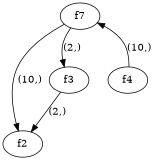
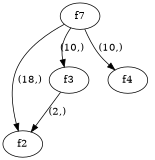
(123, 42) -> (95, 48)
(72, 48) -> (72, 48)
(30, 80) -> (30, 80)
